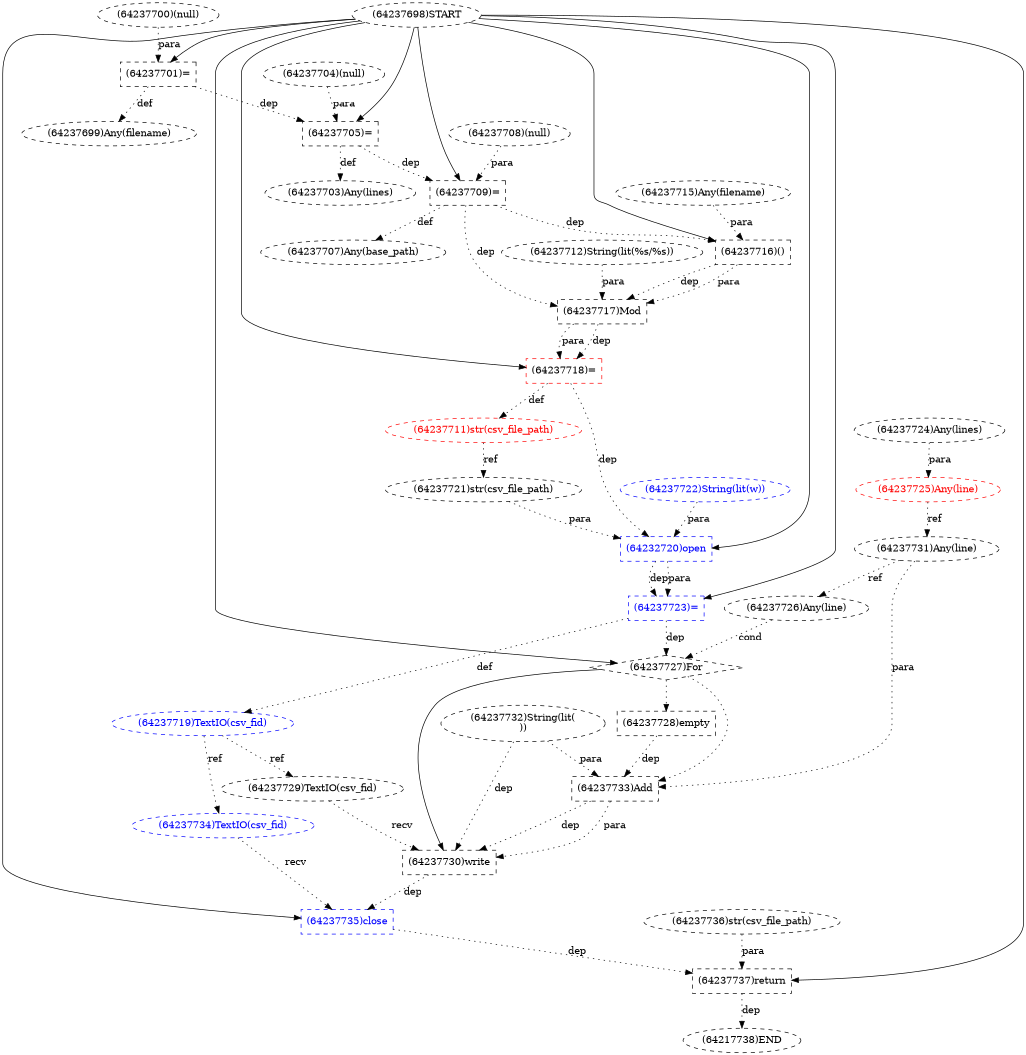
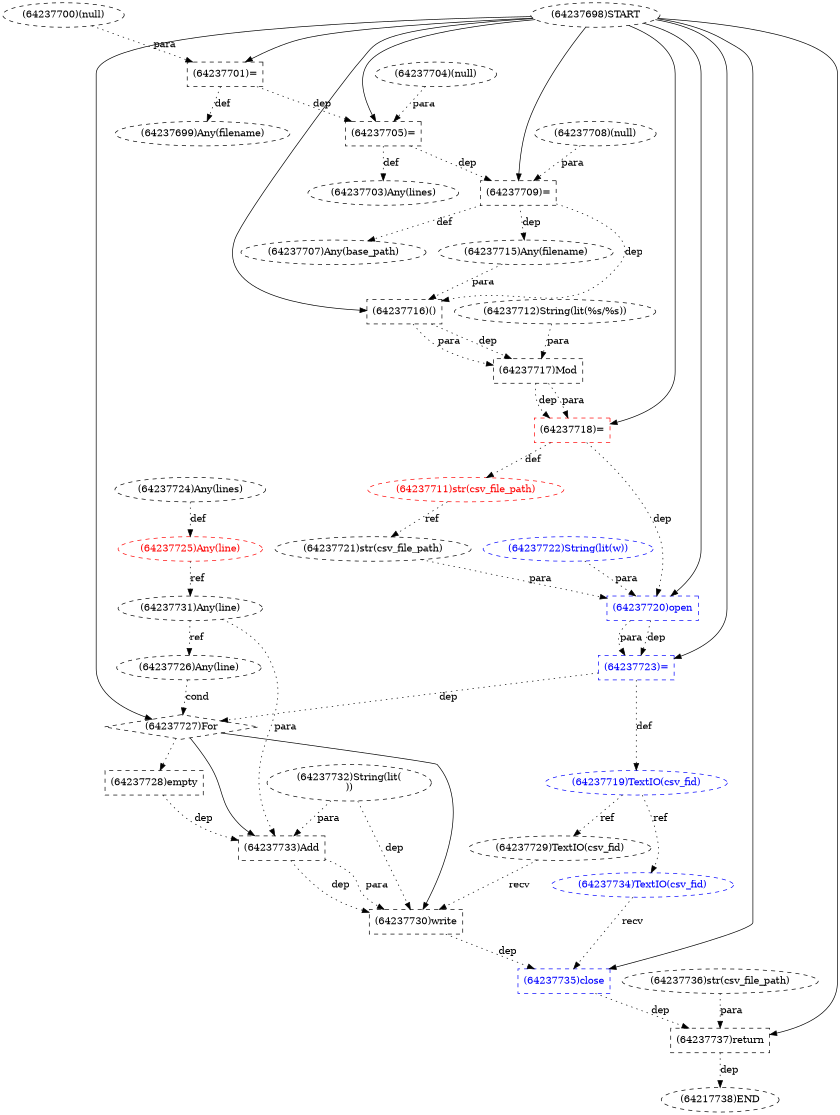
(485, 273) -> (522, 219)
(940, 460) -> (198, 519)
(666, 549) -> (653, 608)
(725, 735) -> (219, 786)
